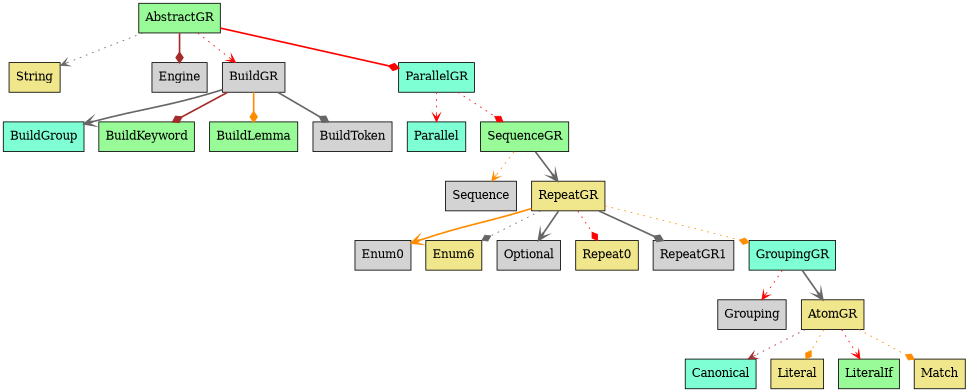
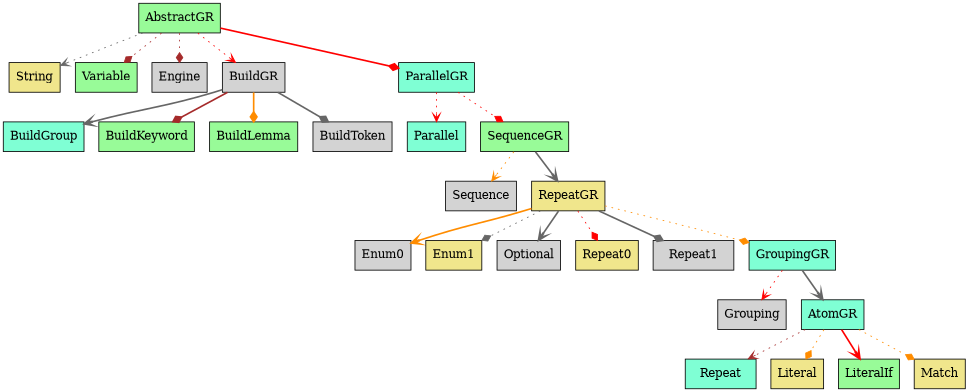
(180, 43) -> (180, 43)
none -> (106, 77)
(454, 255) -> (454, 255)
(693, 255) -> (693, 255)
(833, 315) -> (833, 315)
(849, 341) -> (849, 341)
(721, 374) -> (721, 374)
